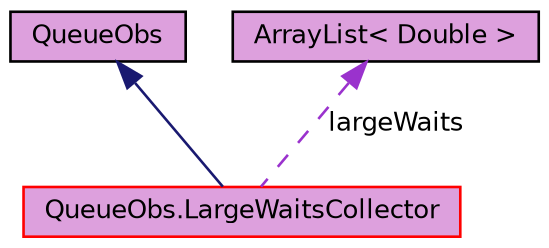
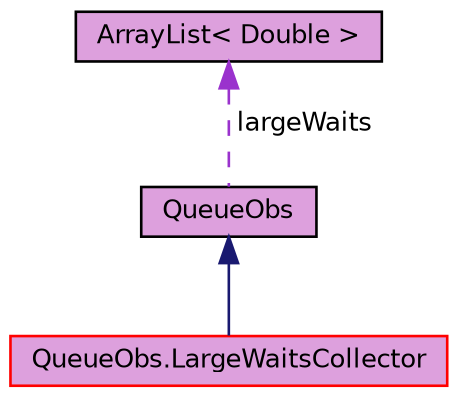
(305, 135) -> (229, 138)
